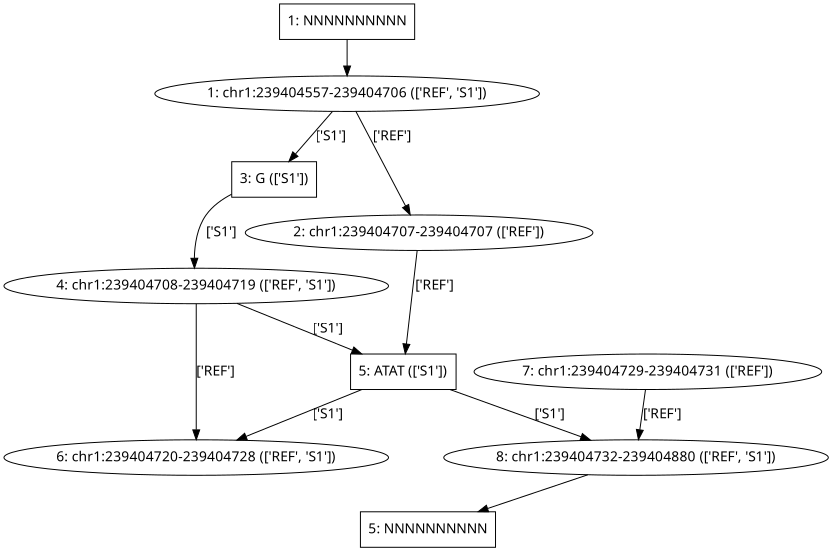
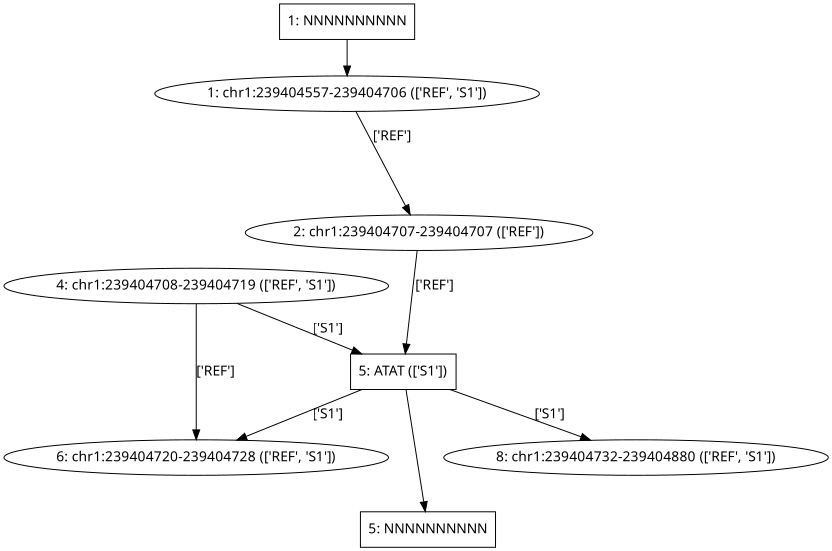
(274, 179) -> none
(648, 372) -> none
(538, 492) -> (415, 446)
